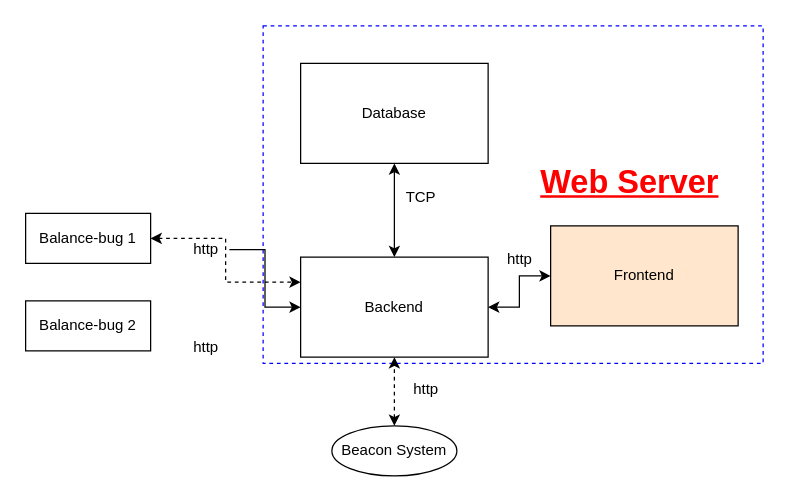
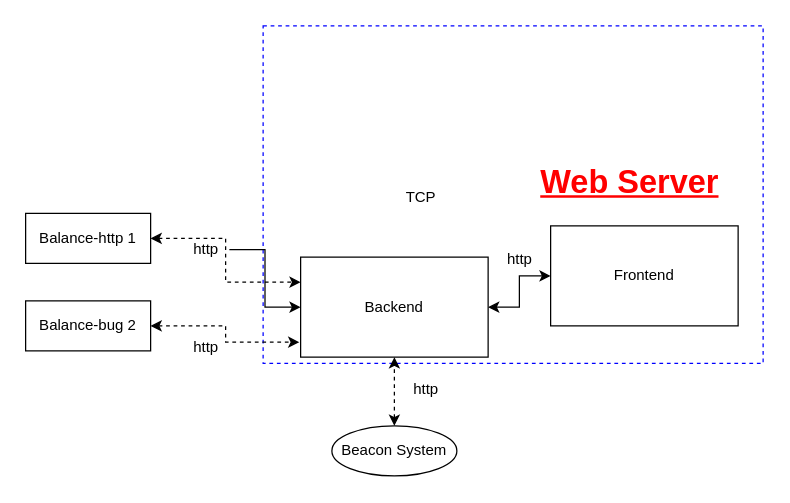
(394, 113) -> none
(394, 211) -> none
(88, 238) -> (88, 238)
(644, 276) -> (644, 276)
none -> (226, 333)
